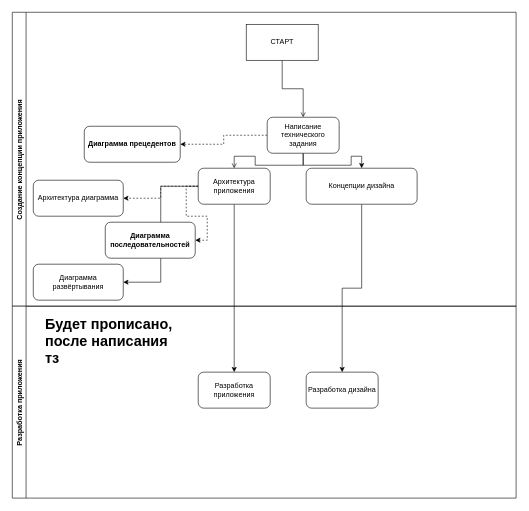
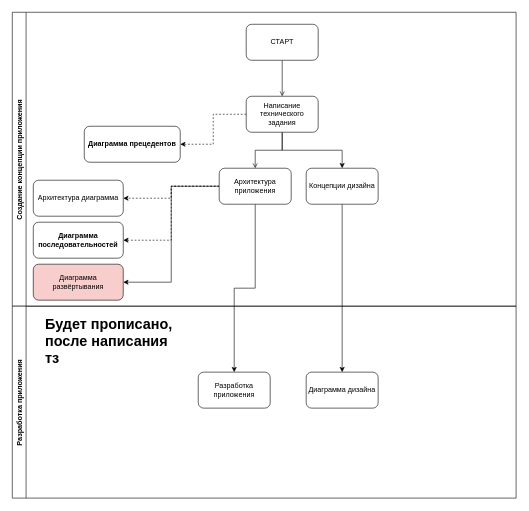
(282, 42) -> (282, 42)
(303, 135) -> (282, 114)
(234, 186) -> (255, 186)
(362, 186) -> (342, 186)
(150, 240) -> (78, 240)
(78, 282) -> (78, 282)
(342, 390) -> (342, 390)
